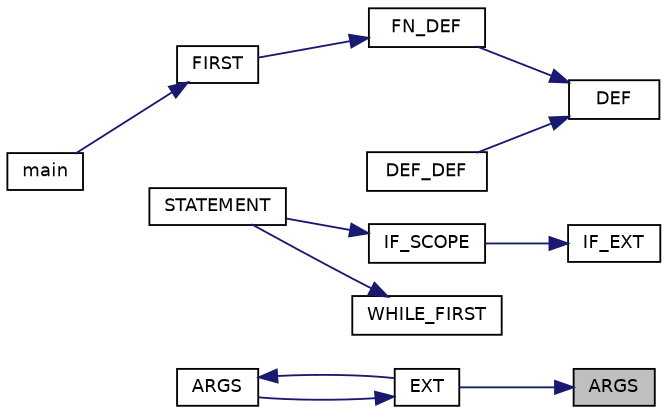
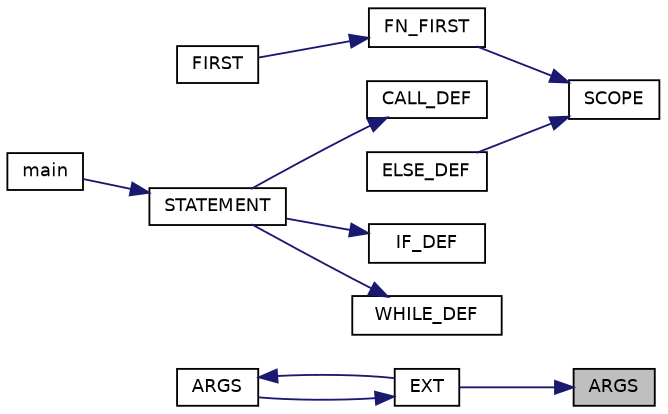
(427, 28) -> (427, 28)
none -> (427, 100)
(614, 100) -> (614, 100)
(123, 123) -> (107, 184)
(427, 172) -> (427, 172)
(427, 243) -> (427, 243)
(614, 243) -> none
(427, 315) -> (427, 315)
